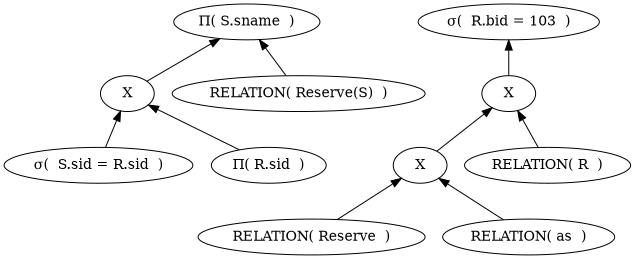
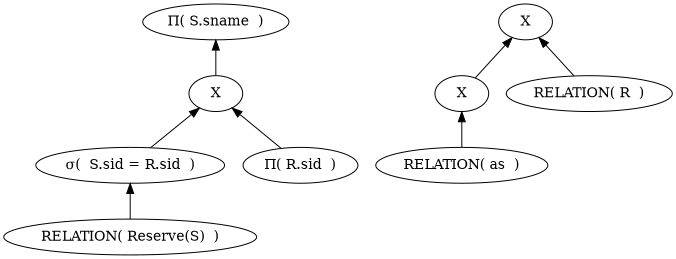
(509, 22) -> none
(276, 62) -> (130, 206)
(312, 237) -> none
